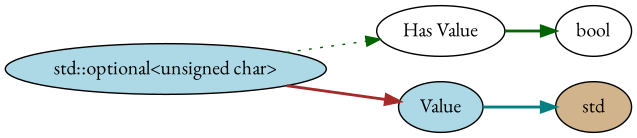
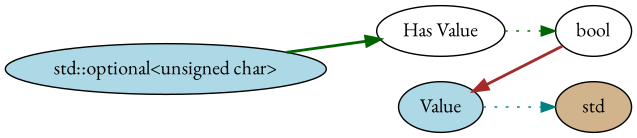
(523, 31) -> (523, 31)
(326, 47) -> (326, 47)
(336, 93) -> (524, 65)
(512, 107) -> (512, 107)
